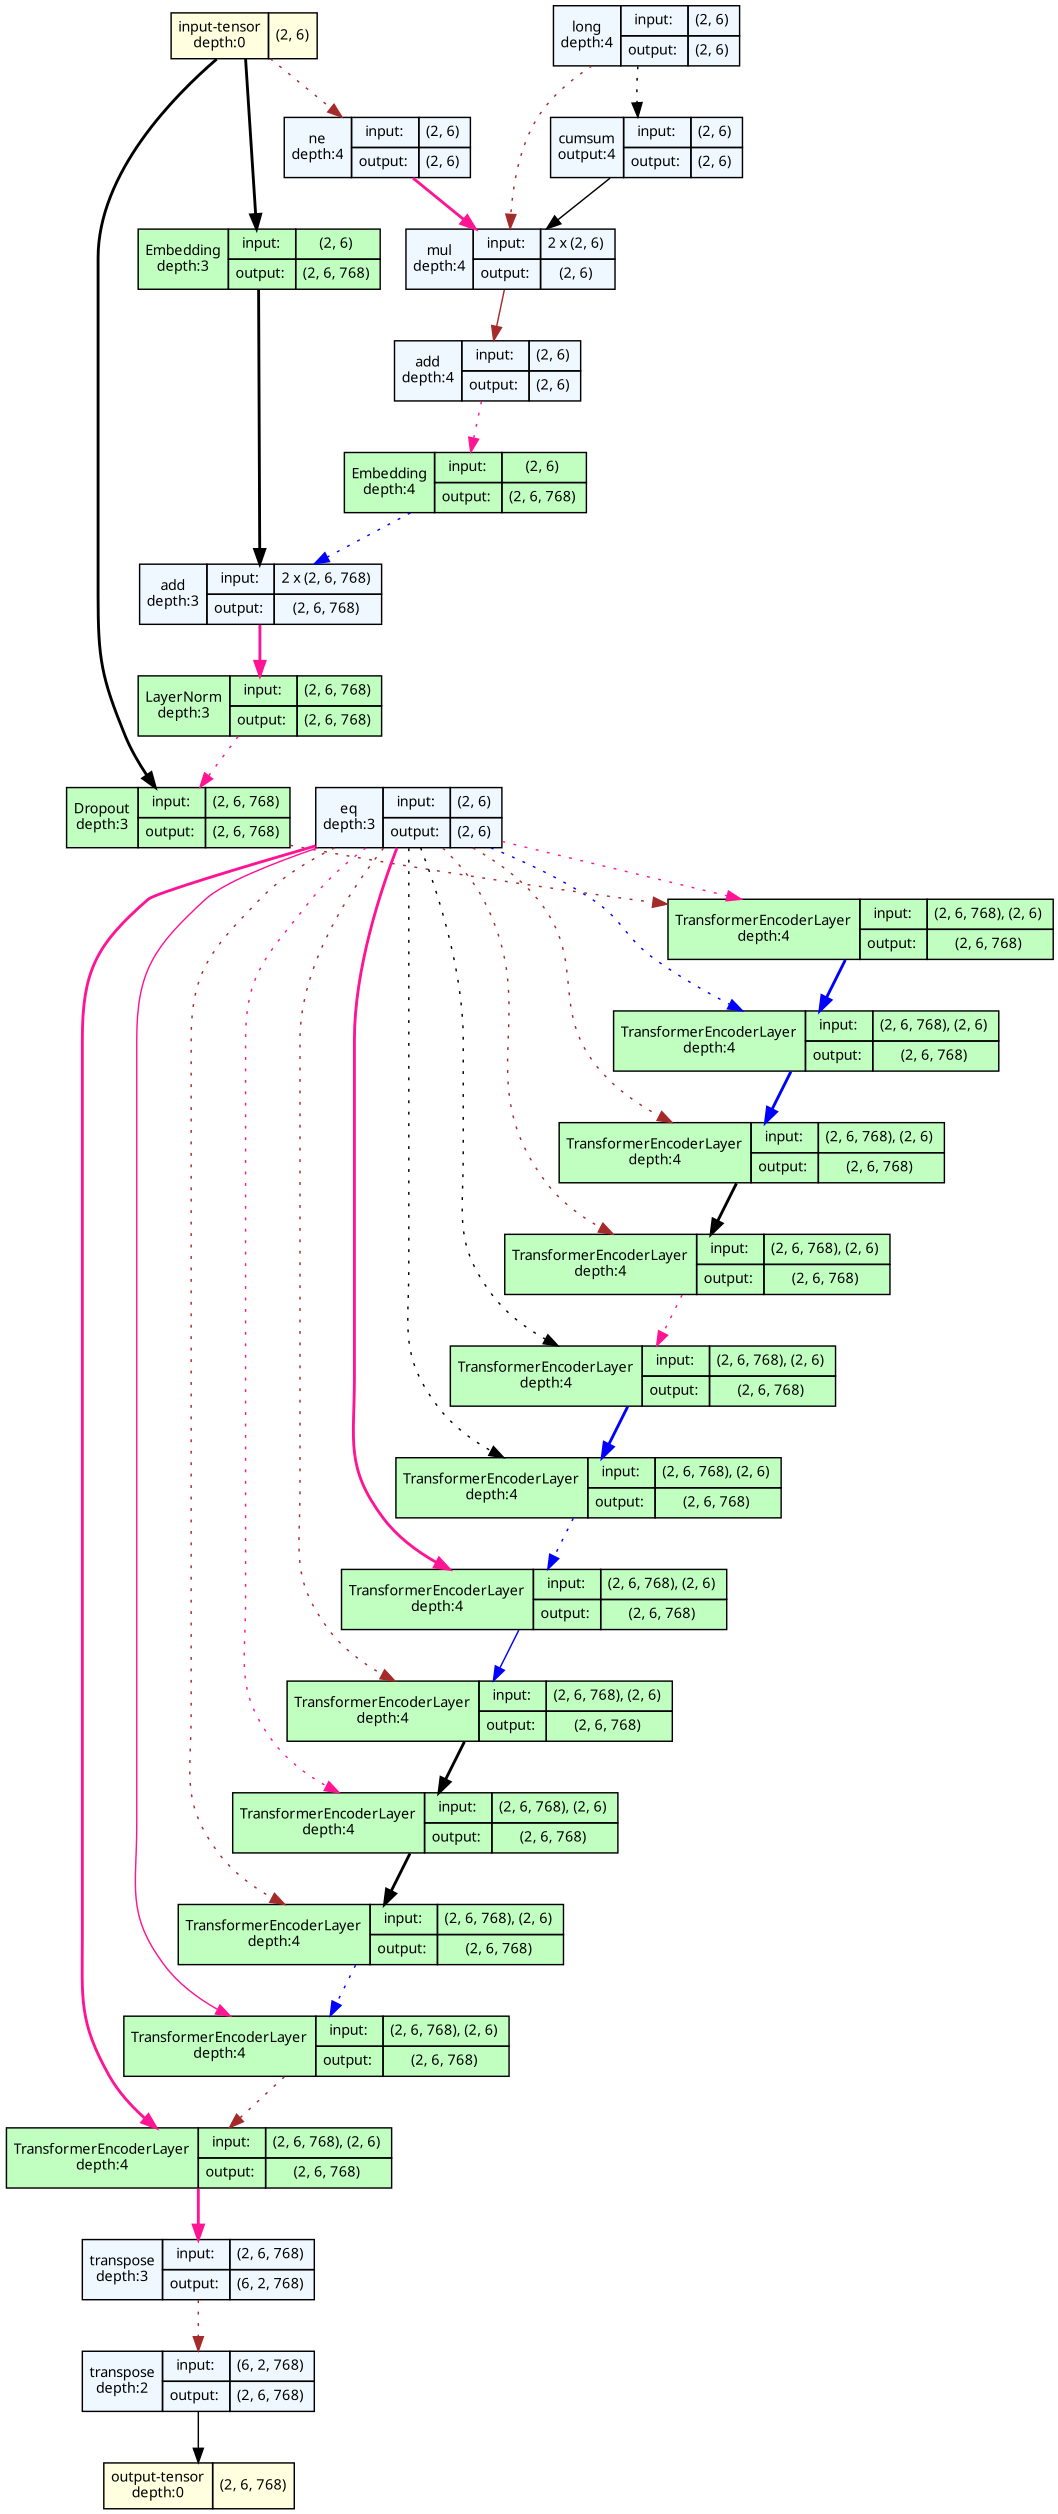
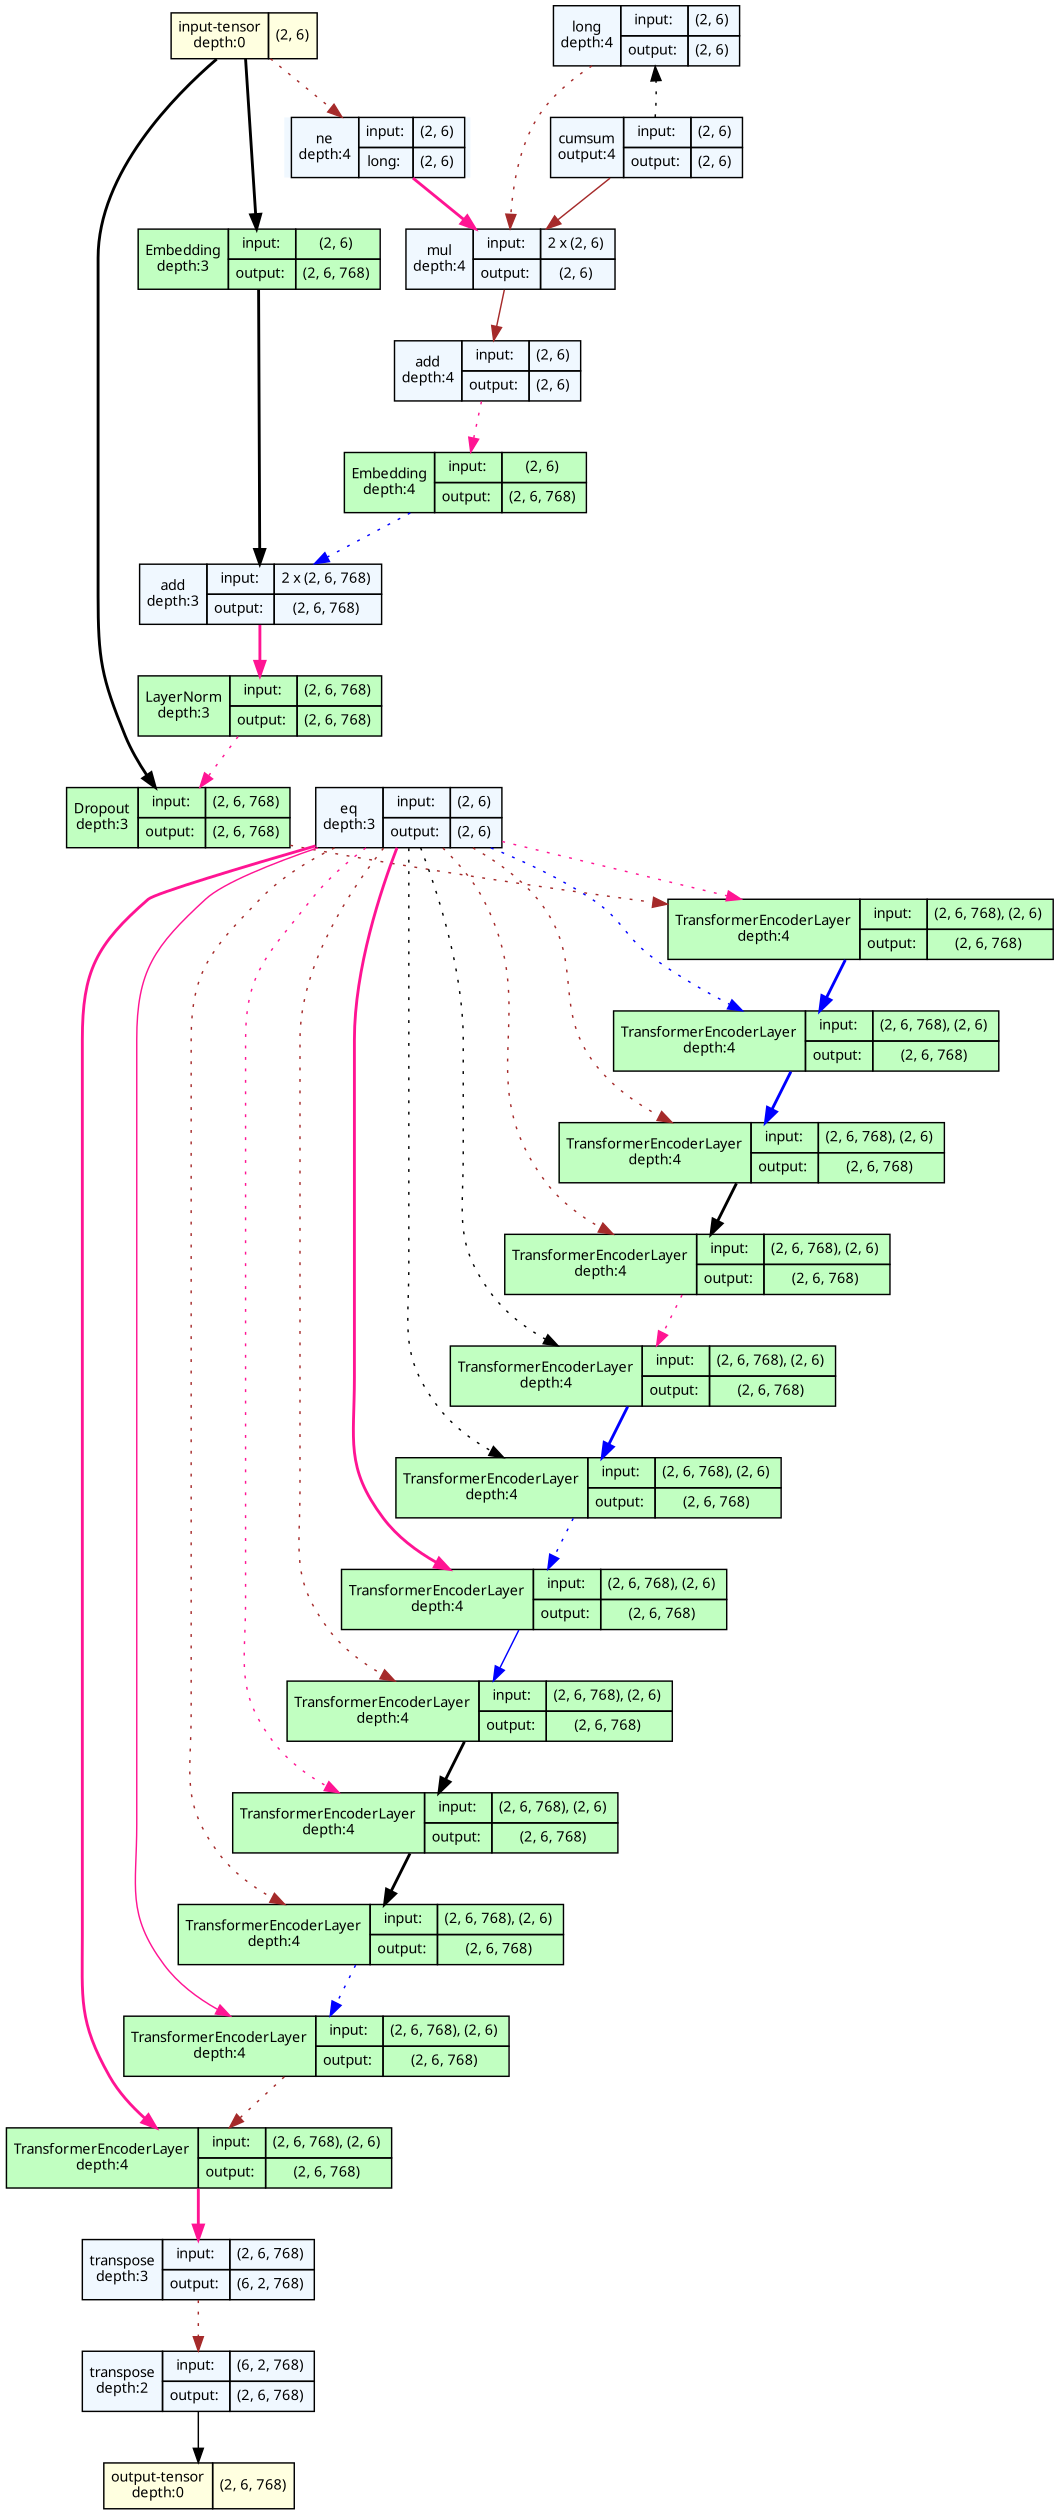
(637, 85) -> (656, 99)
(385, 162) -> (386, 162)
(584, 199) -> (584, 199)
